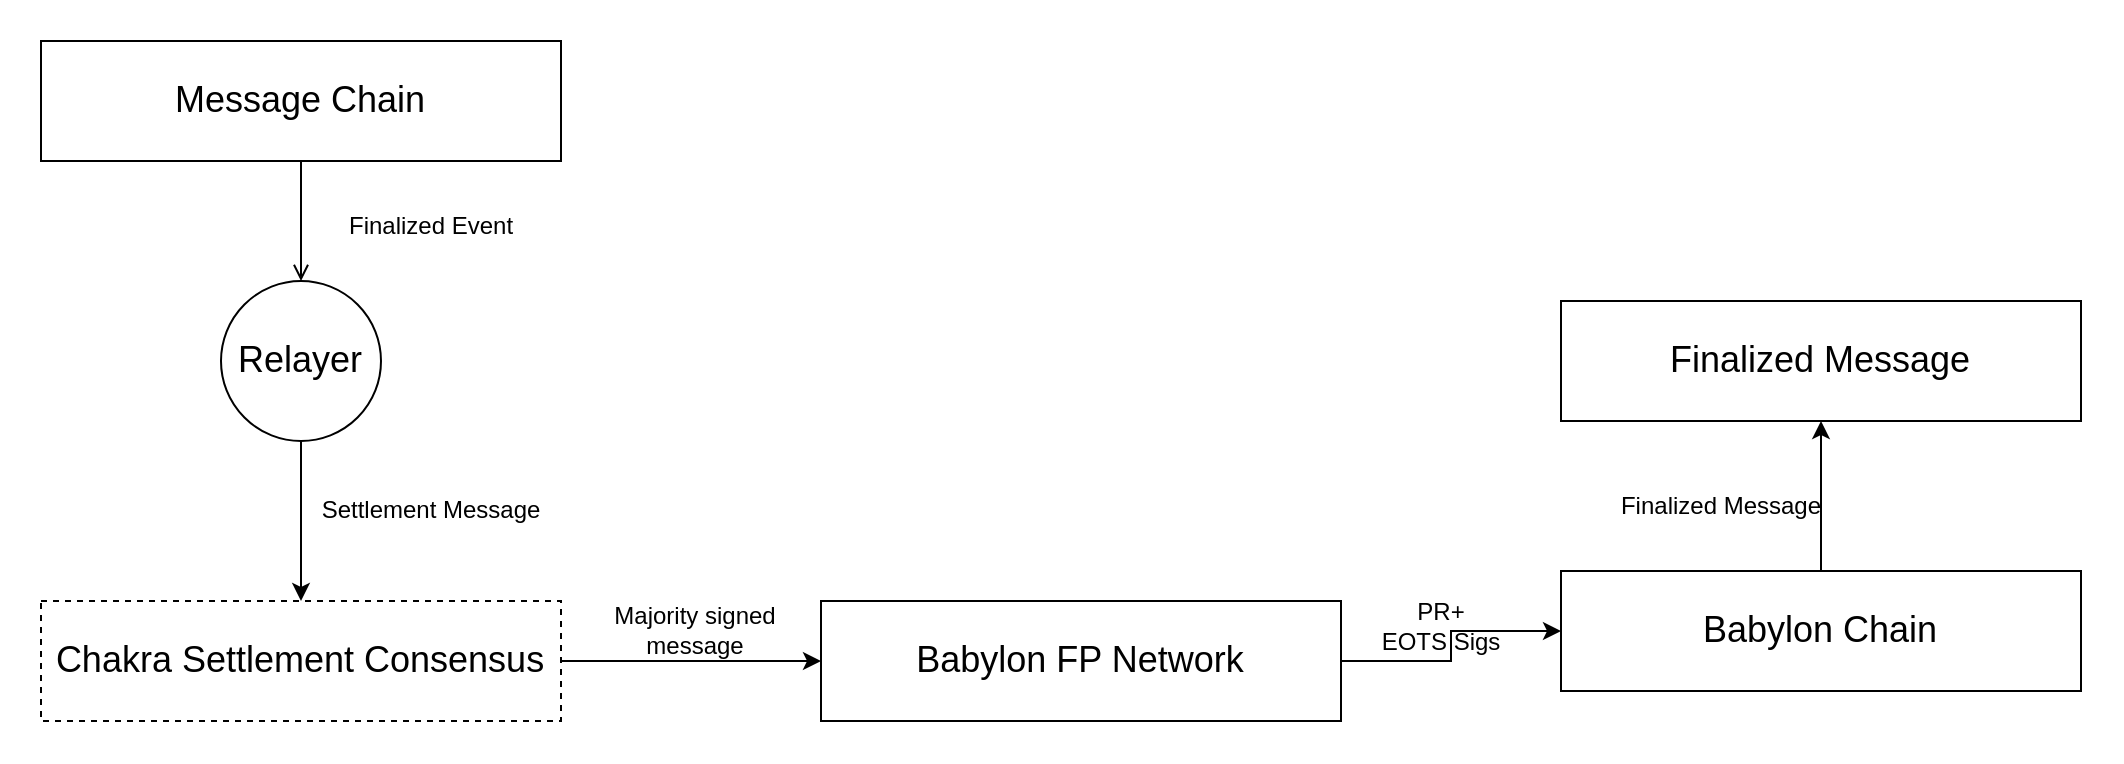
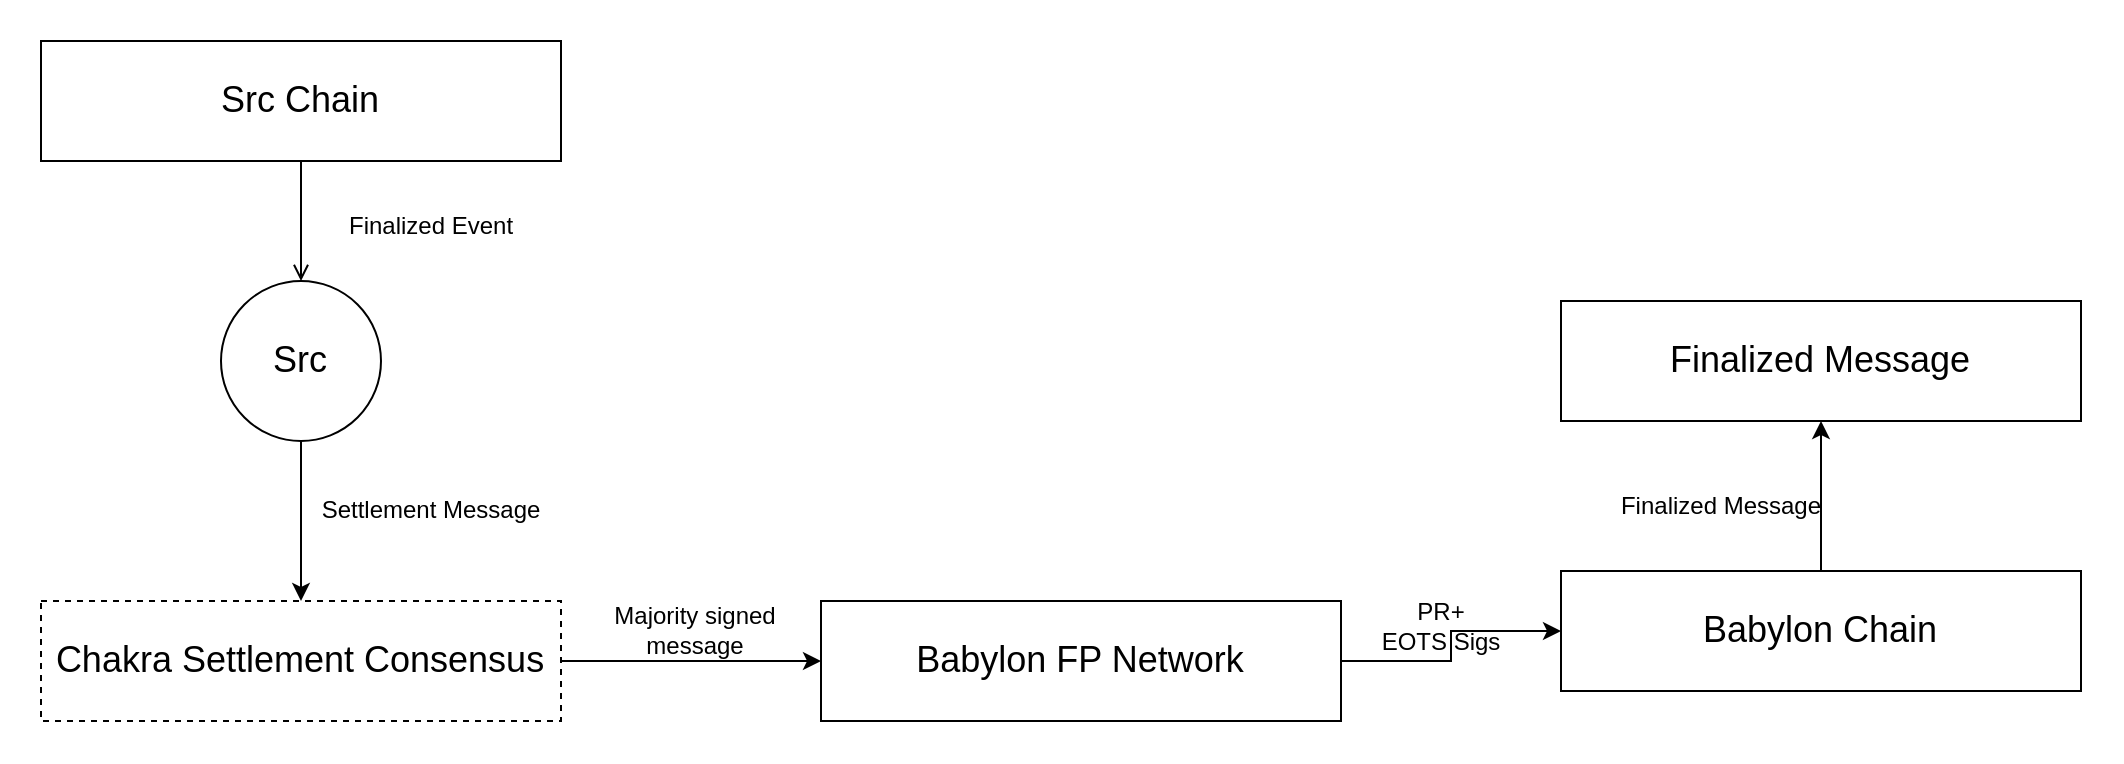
(301, 101) -> (301, 101)
(301, 361) -> (301, 361)
